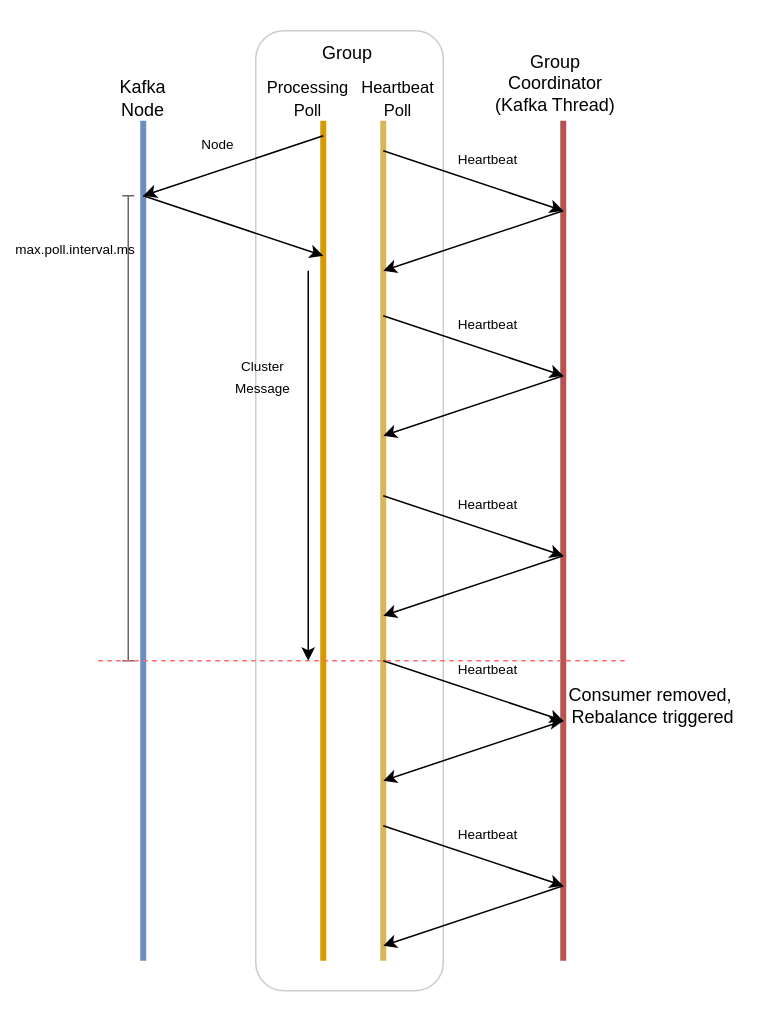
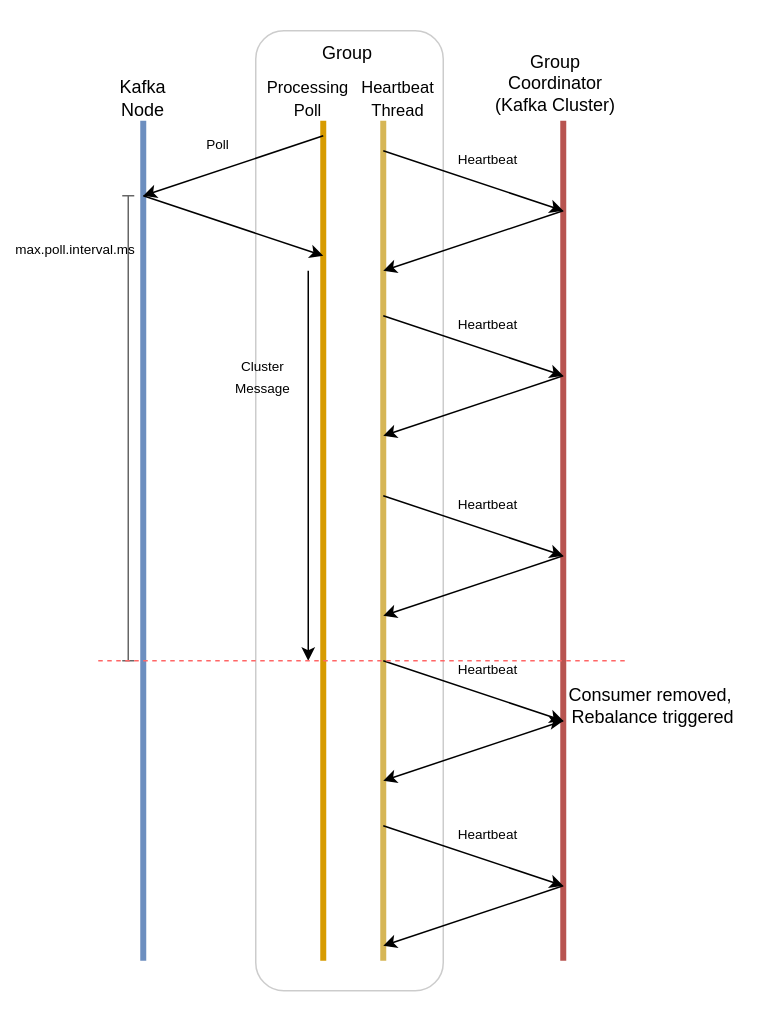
(556, 83) -> (556, 83)
(398, 98) -> (398, 98)
(218, 143) -> (218, 143)
